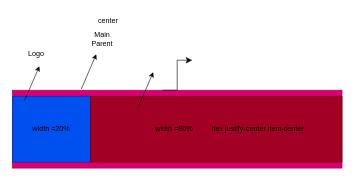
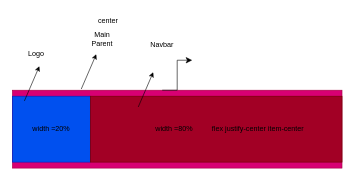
none -> (162, 45)
